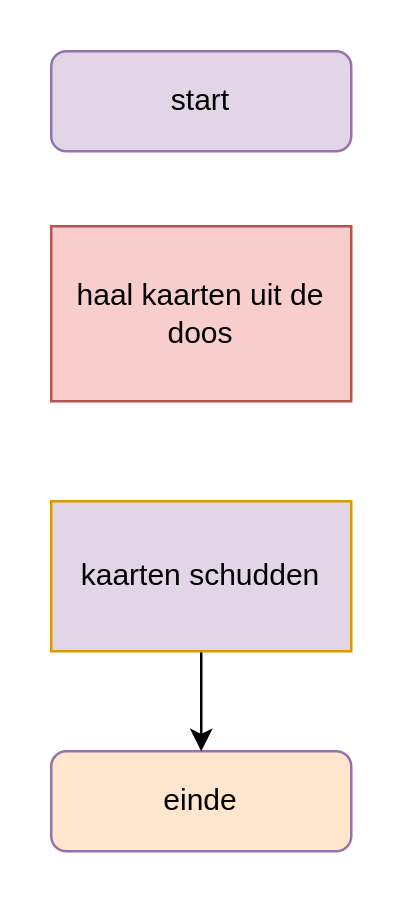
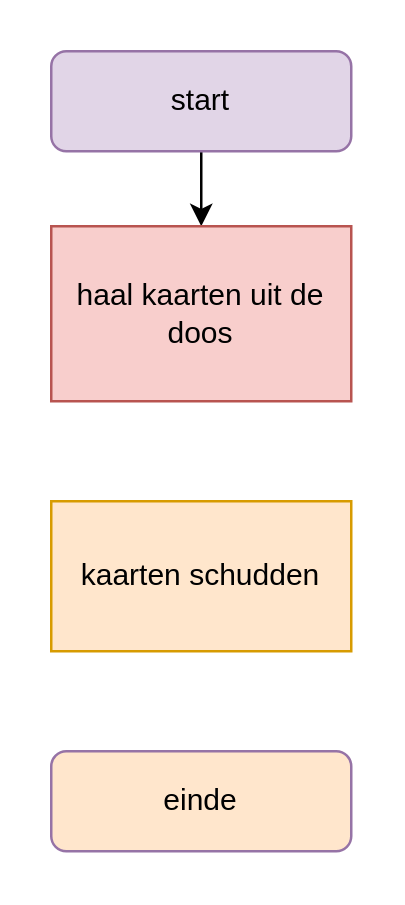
none -> (201, 197)
(201, 576) -> (201, 576)
(201, 693) -> none
